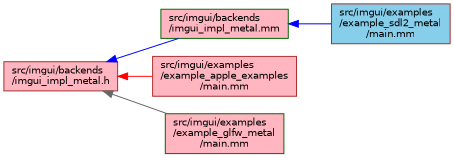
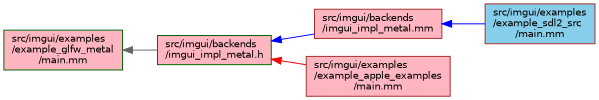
(225, 24) -> (378, 24)
(391, 24) -> (540, 24)
(61, 76) -> (214, 50)
(140, 104) -> (145, 50)
